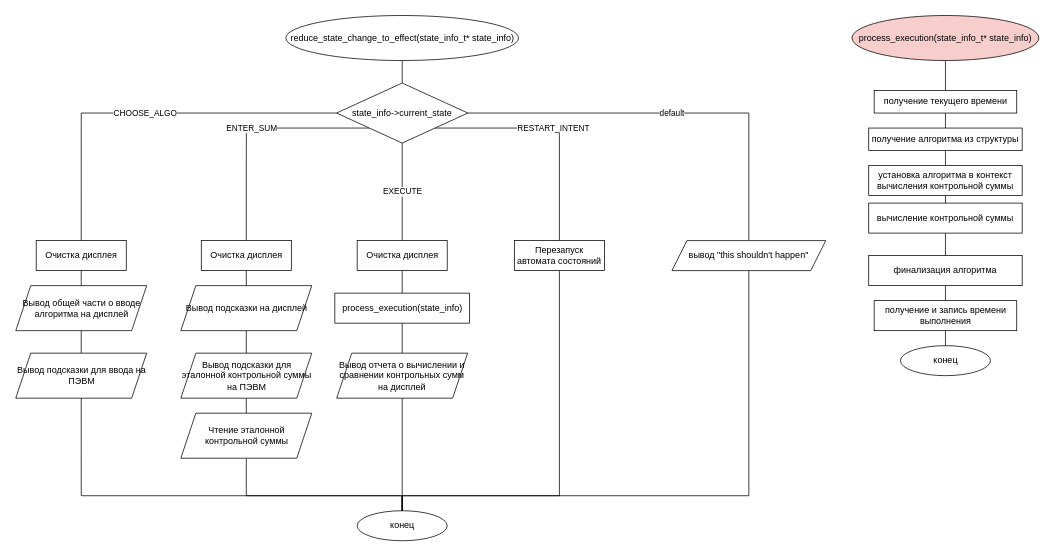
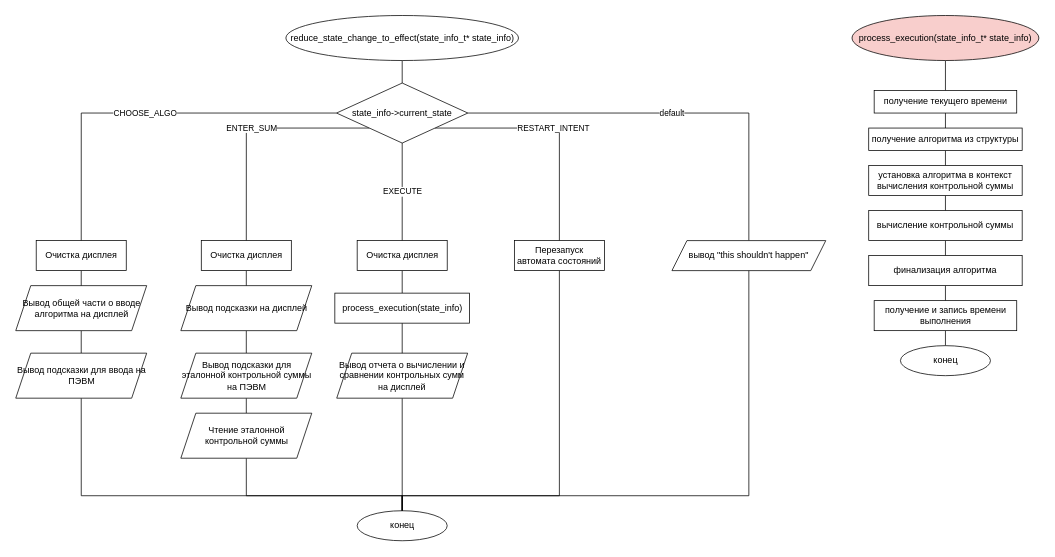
(945, 218) -> (945, 225)
